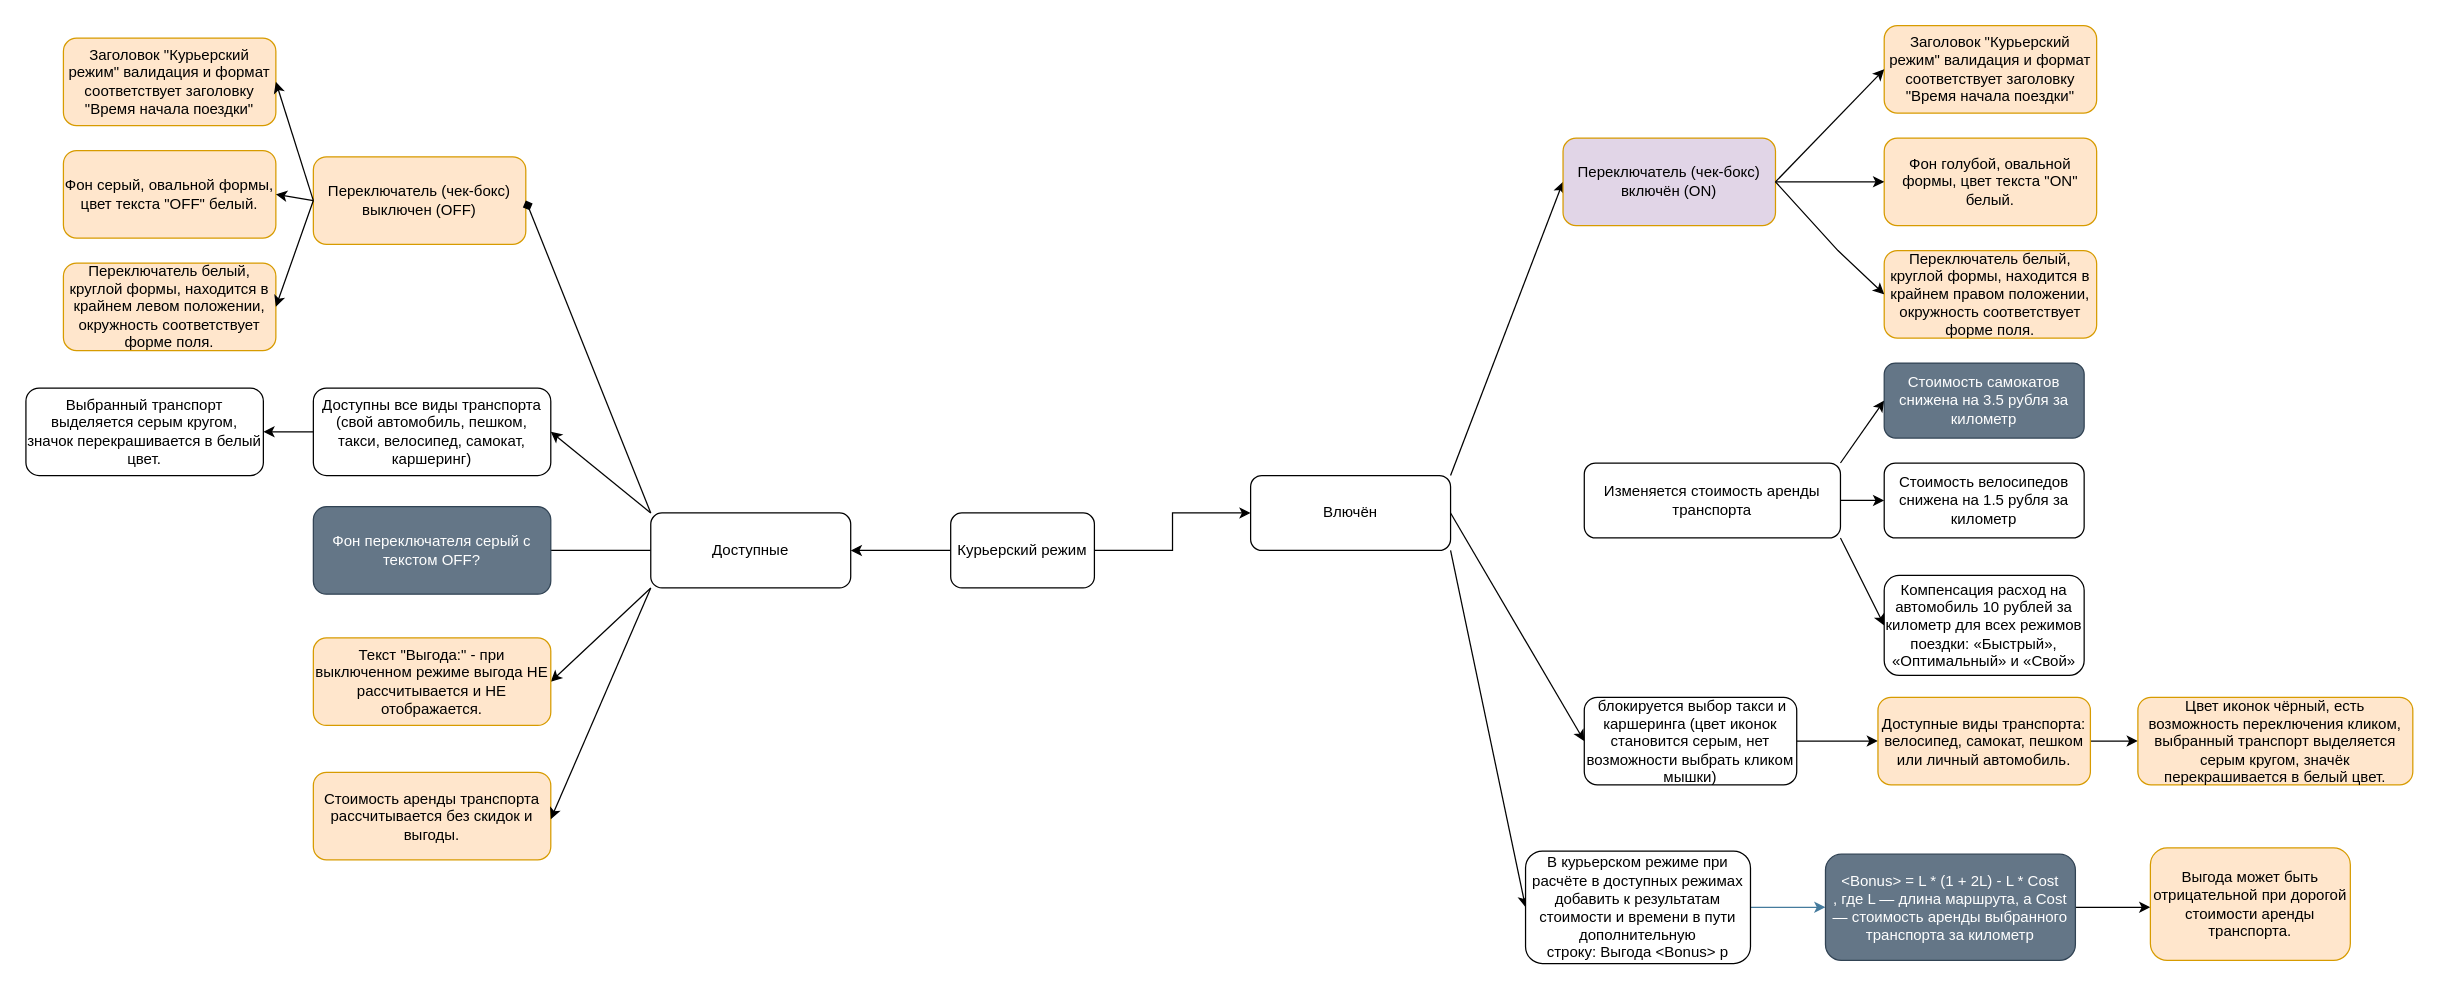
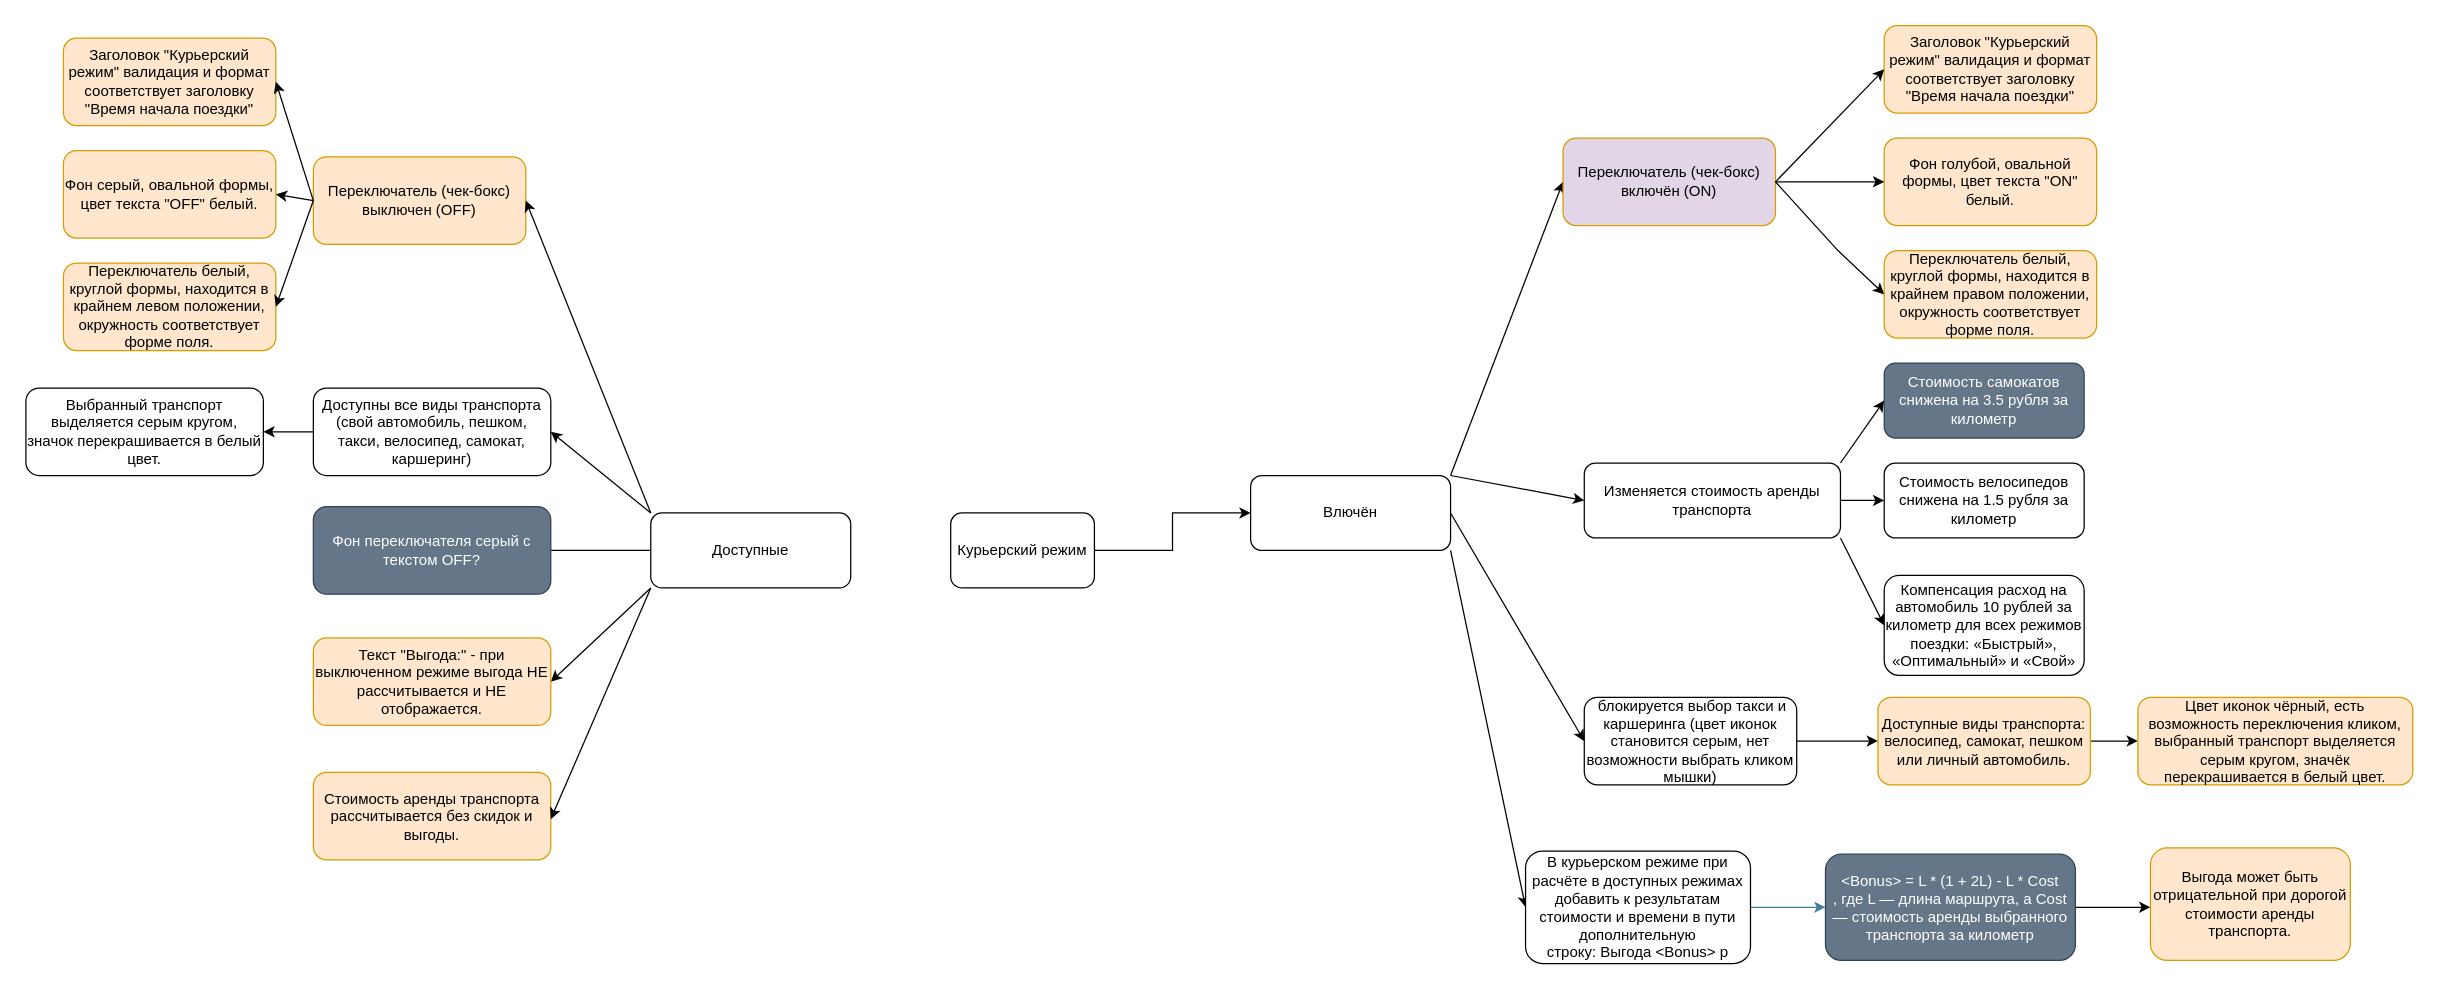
(529, 210) -> (529, 209)
none -> (1514, 487)
(905, 551) -> none
